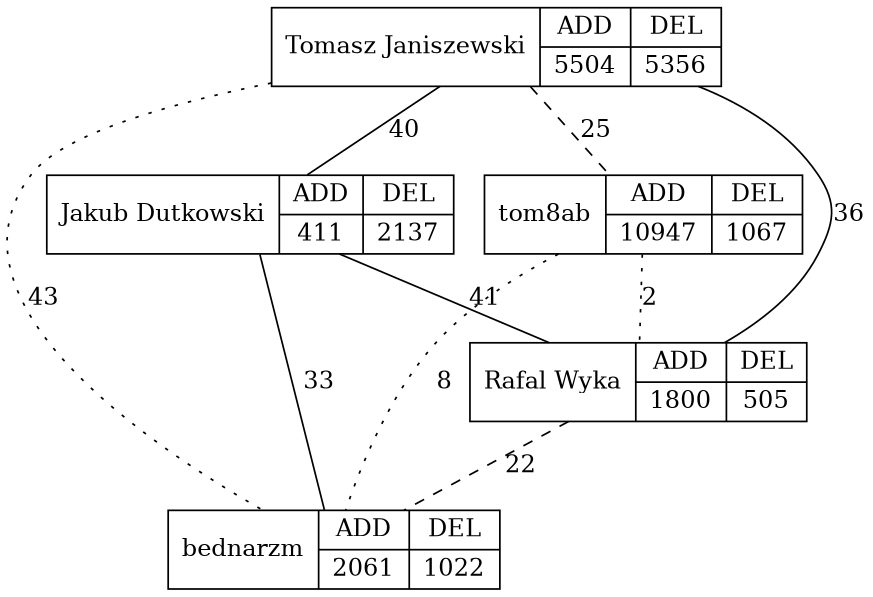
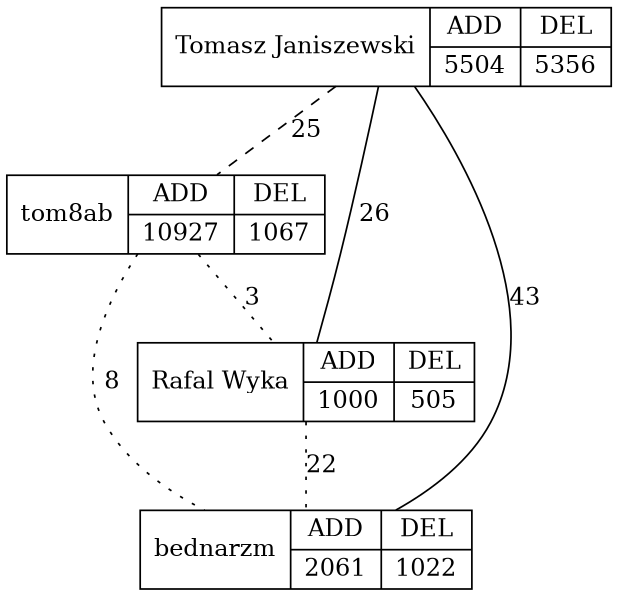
(250, 215) -> none
(850, 215) -> (375, 215)
(659, 233) -> (181, 233)
(11, 268) -> (509, 311)
(650, 298) -> (253, 298)
(681, 401) -> (349, 401)
(486, 466) -> (306, 466)
